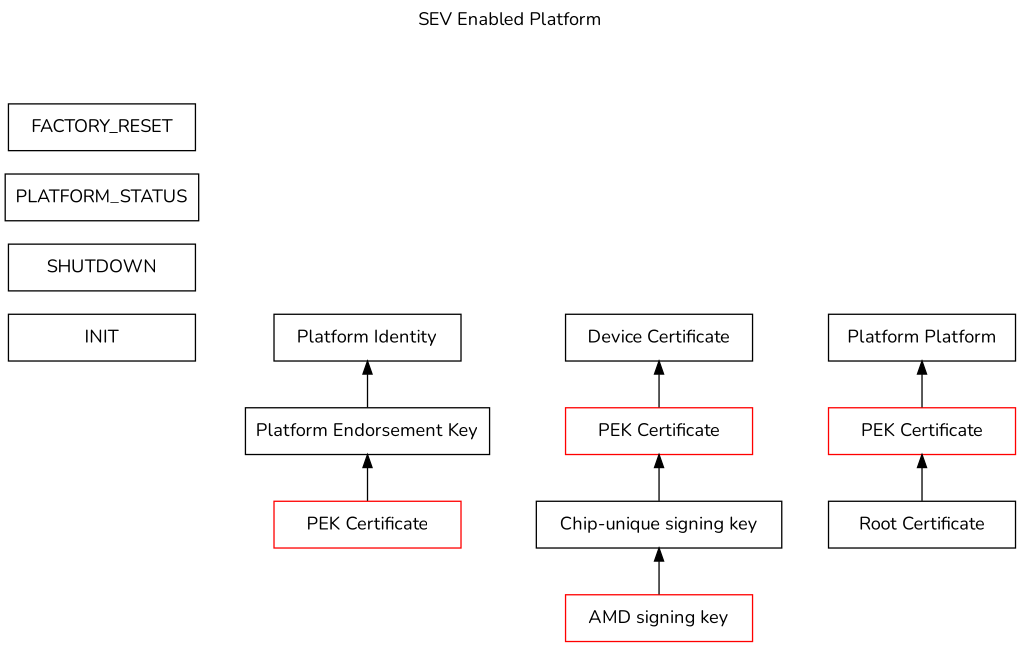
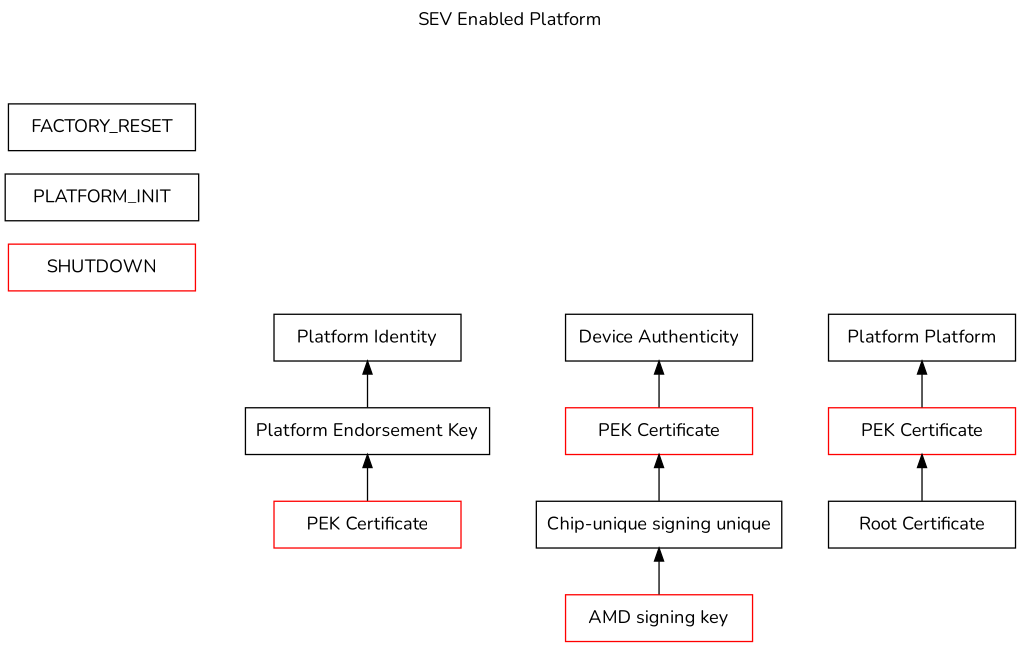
(102, 197) -> (102, 197)
(102, 268) -> (102, 268)
(102, 338) -> none
(659, 338) -> (659, 338)
(659, 525) -> (659, 525)
